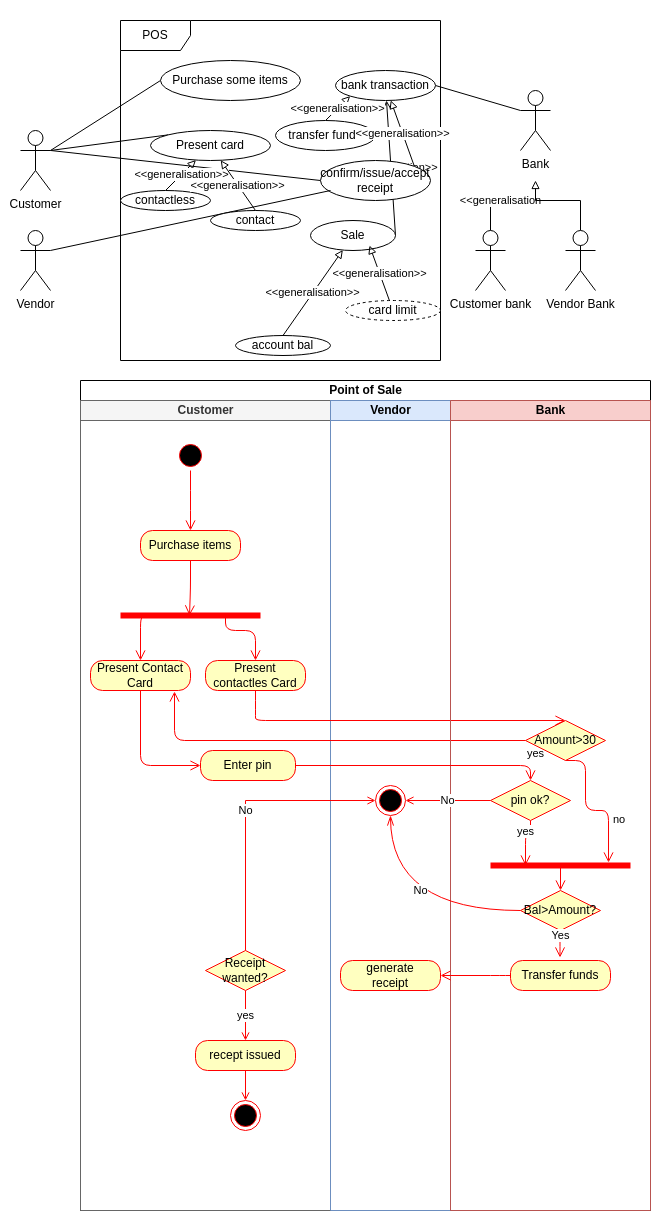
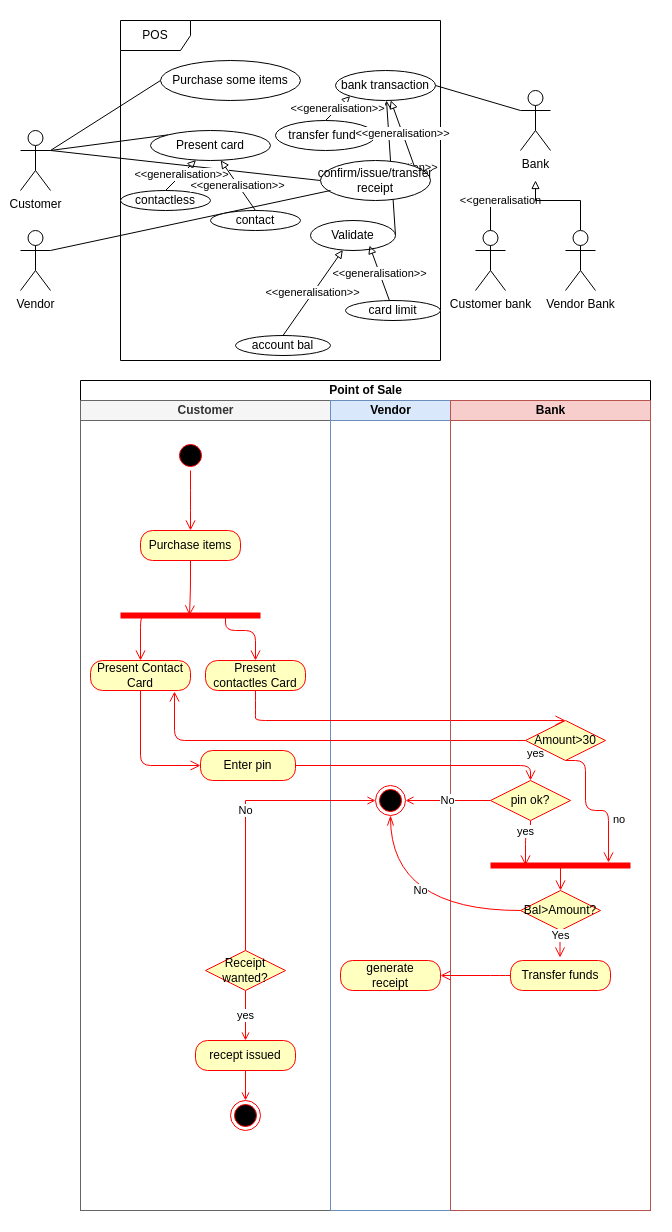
(376, 181) -> (376, 181)
(353, 236) -> (353, 236)
(393, 311) -> (393, 311)
